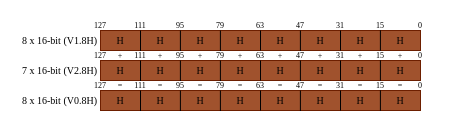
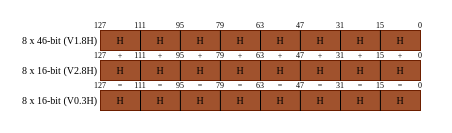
(66, 41) -> (66, 41)
(66, 71) -> (66, 71)
(66, 101) -> (66, 101)
